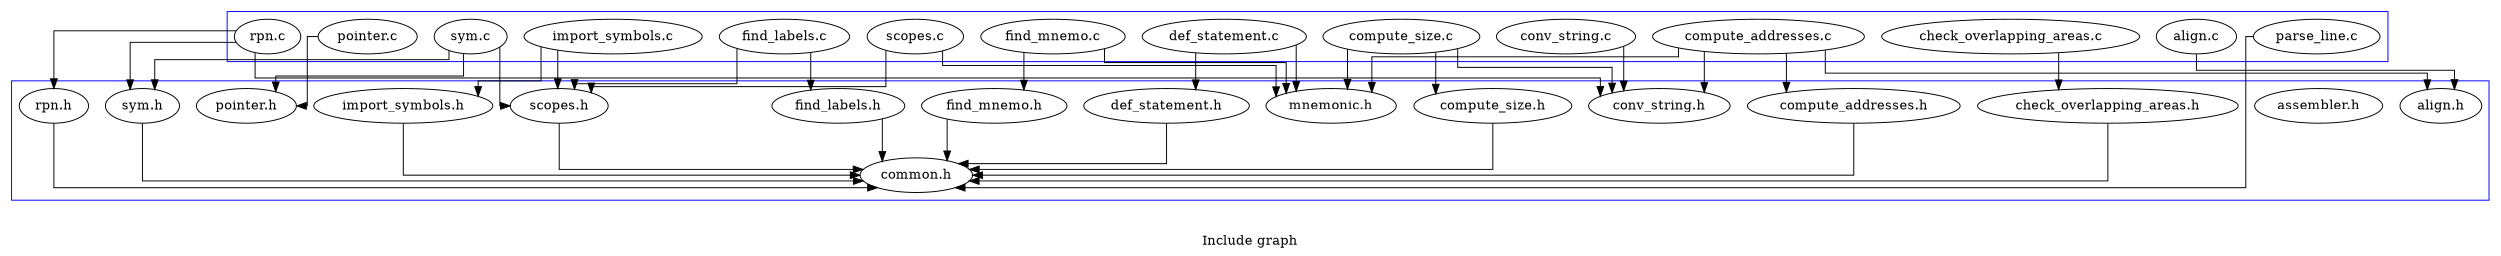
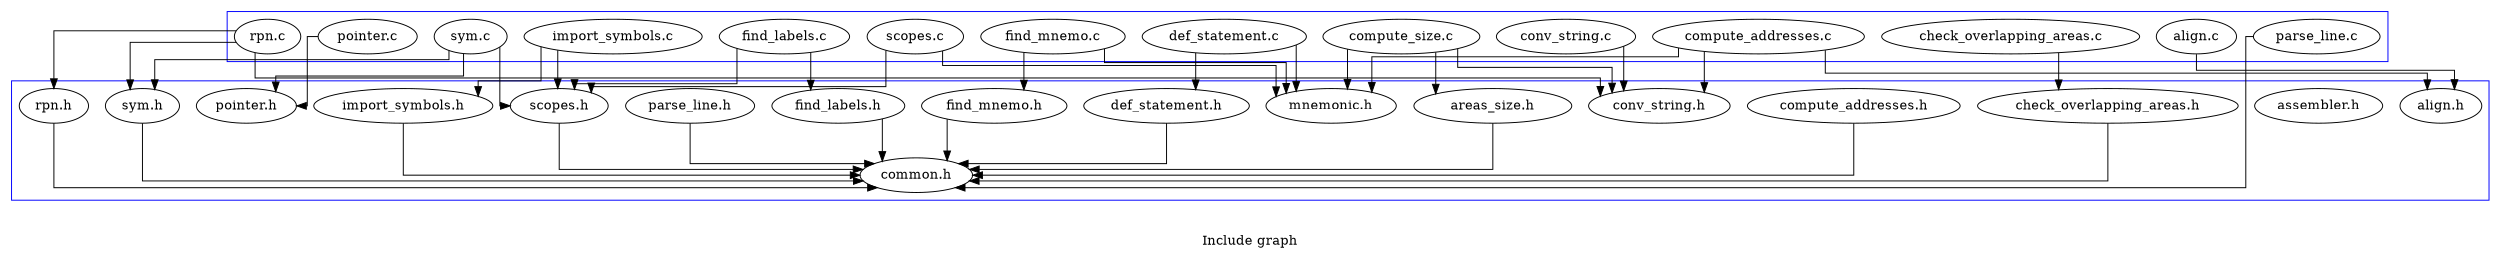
(1786, 68) -> none
none -> (690, 106)
(1493, 106) -> (1493, 106)
